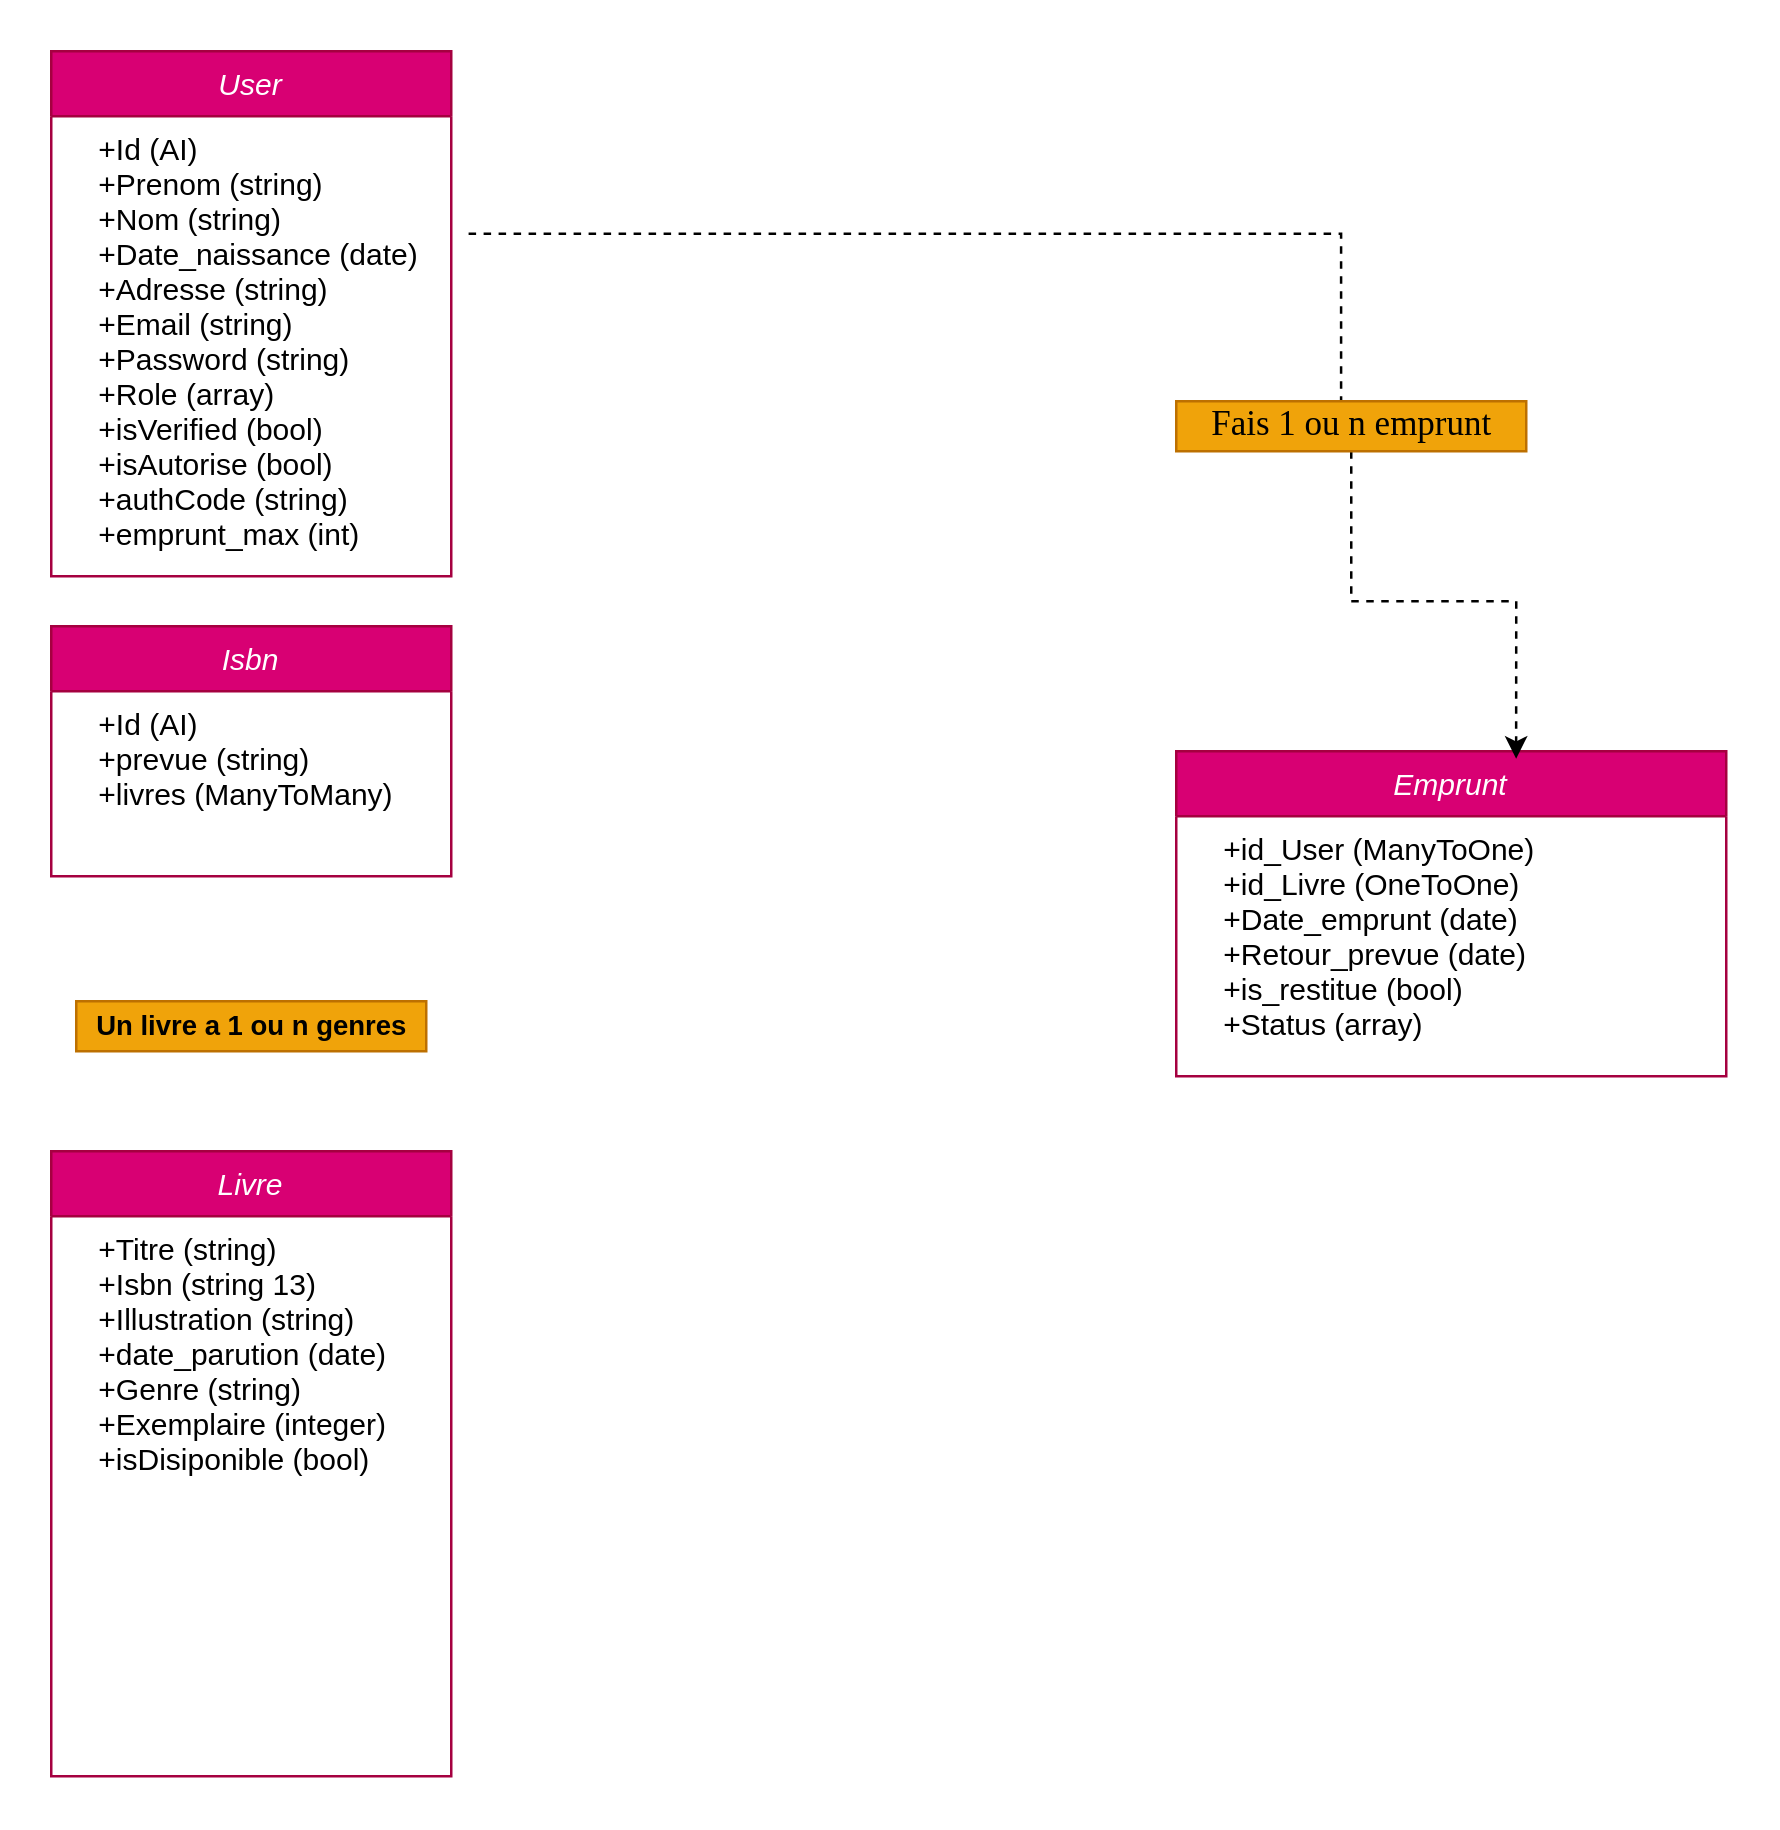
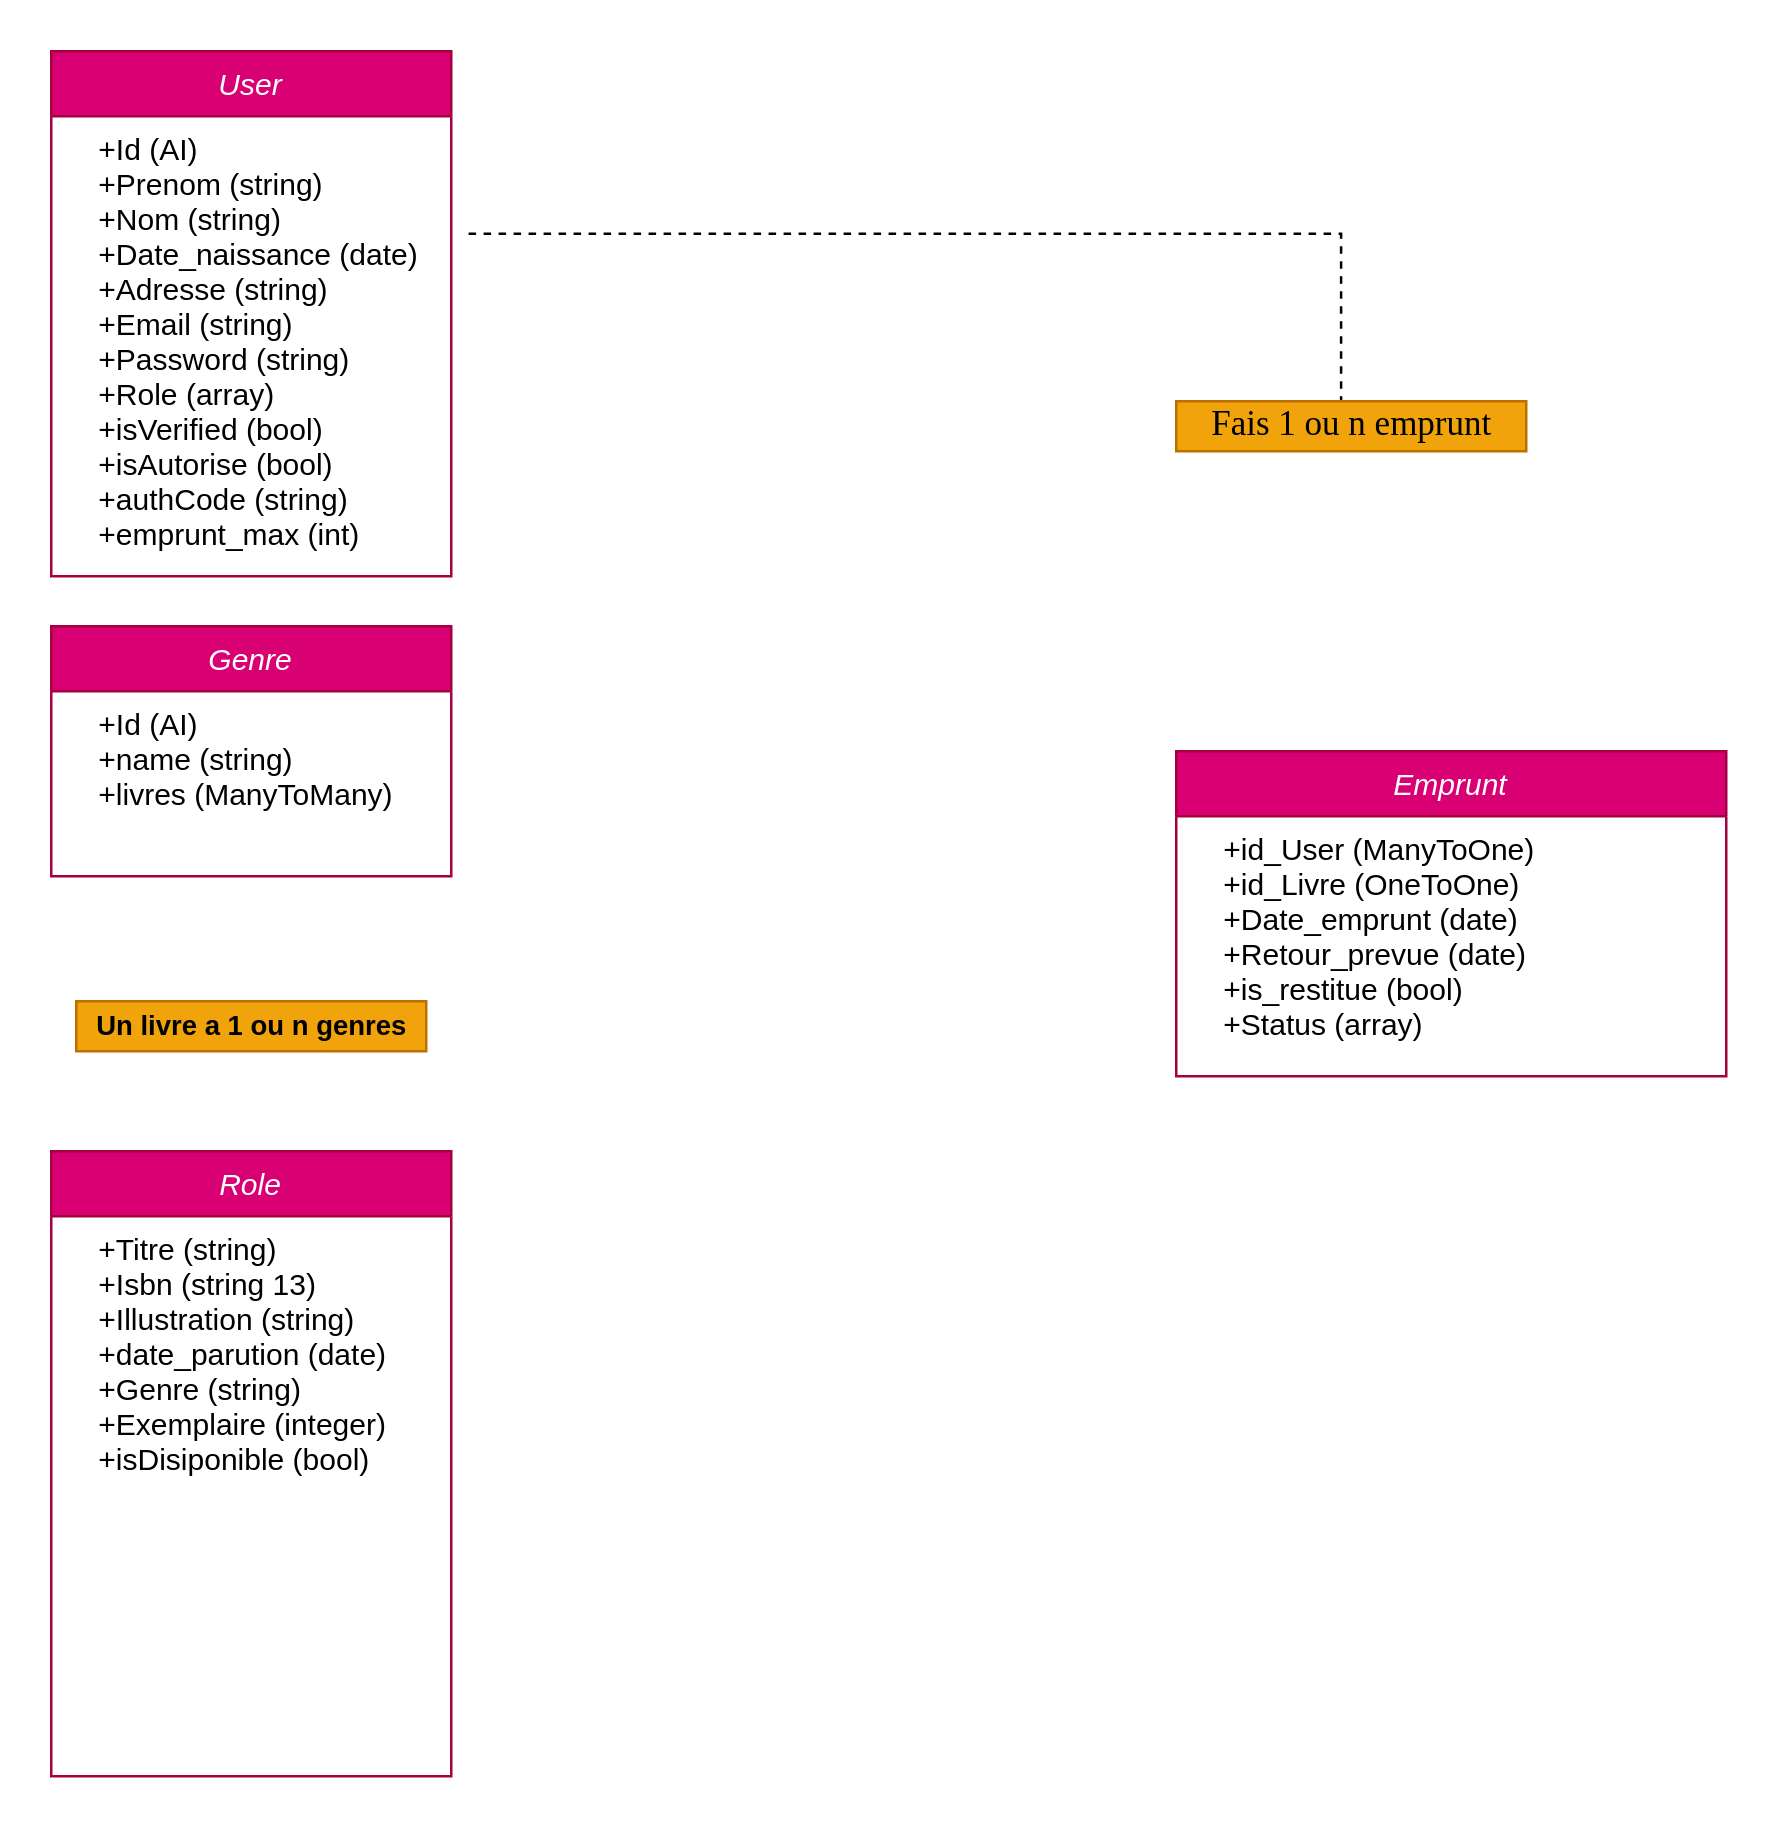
(1429, 601) -> none
(250, 660) -> (250, 660)
(128, 725) -> (128, 725)
(250, 1185) -> (250, 1185)
